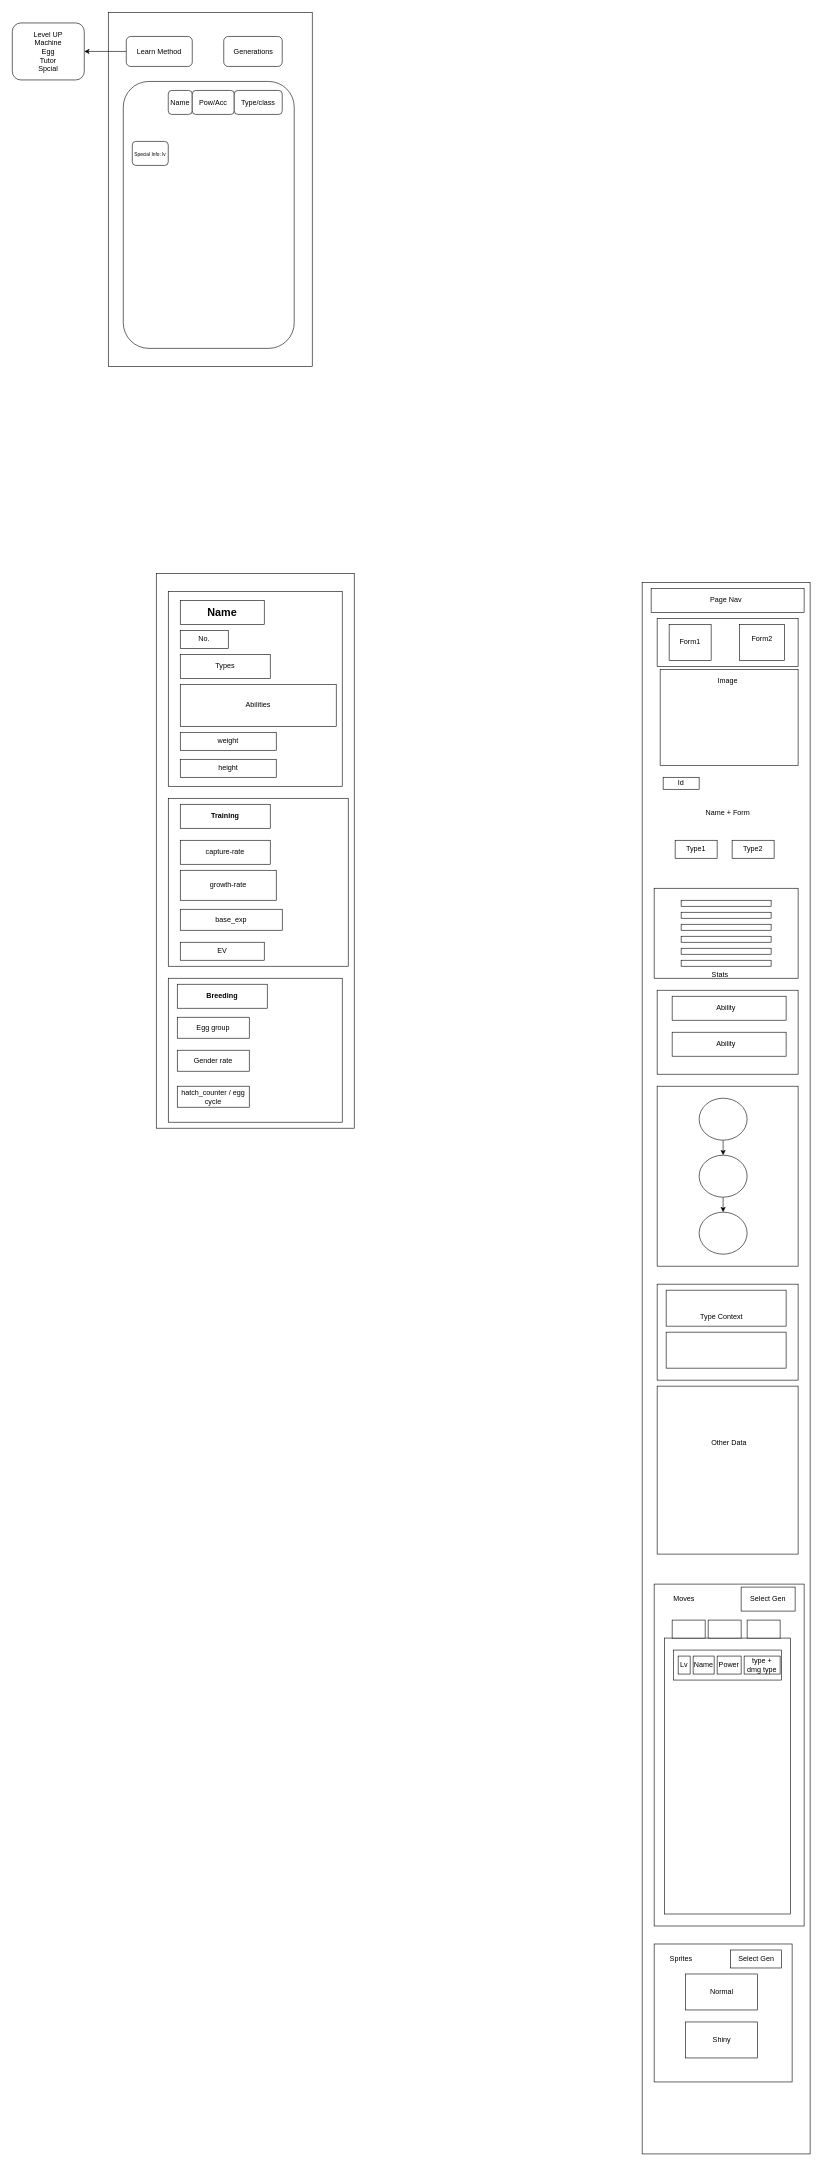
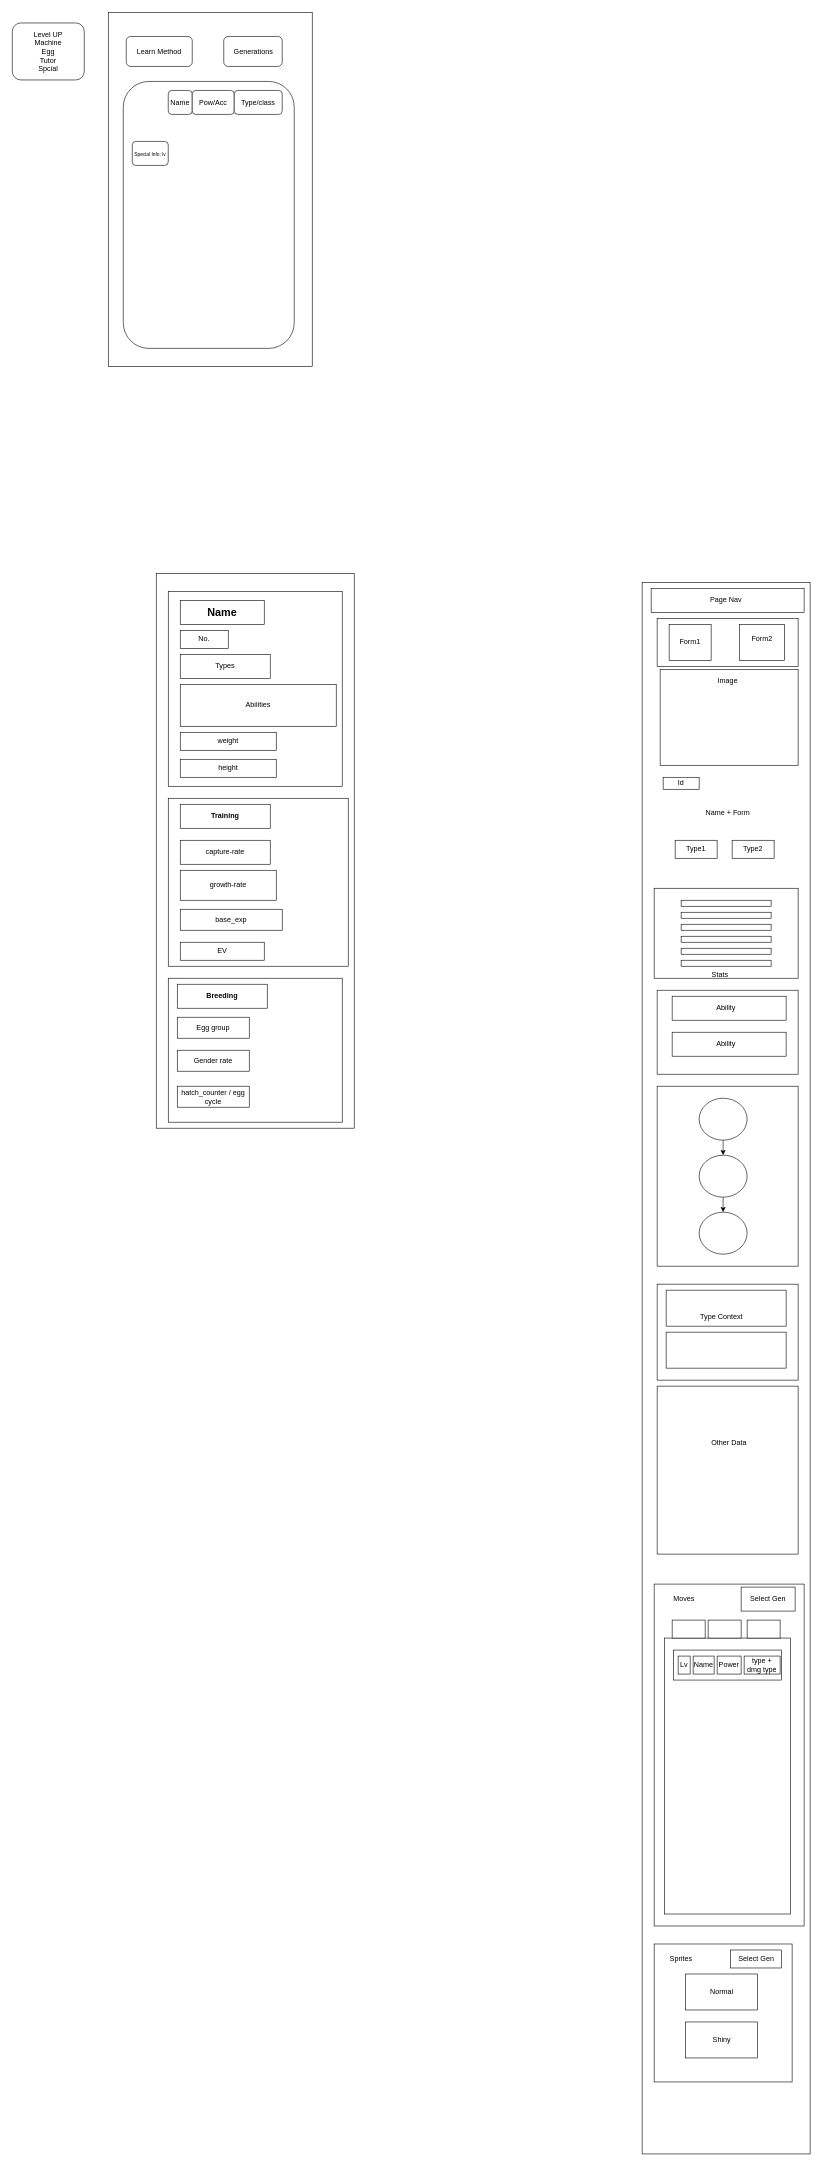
(107, 51) -> none
